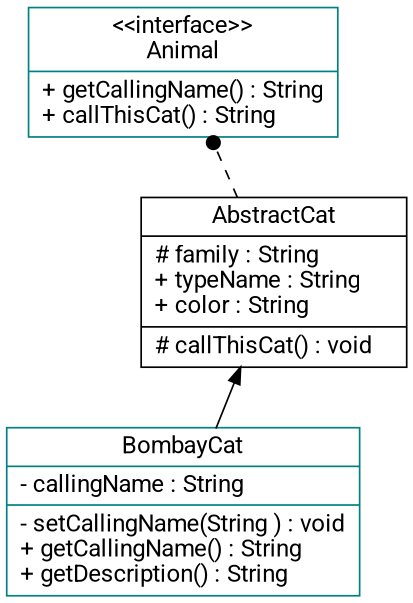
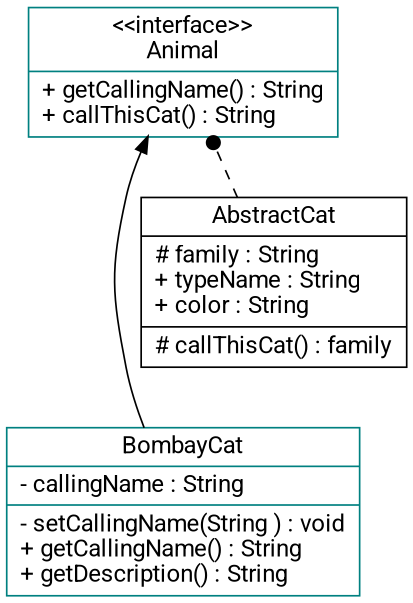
(264, 346) -> (274, 346)
(225, 406) -> (115, 290)
